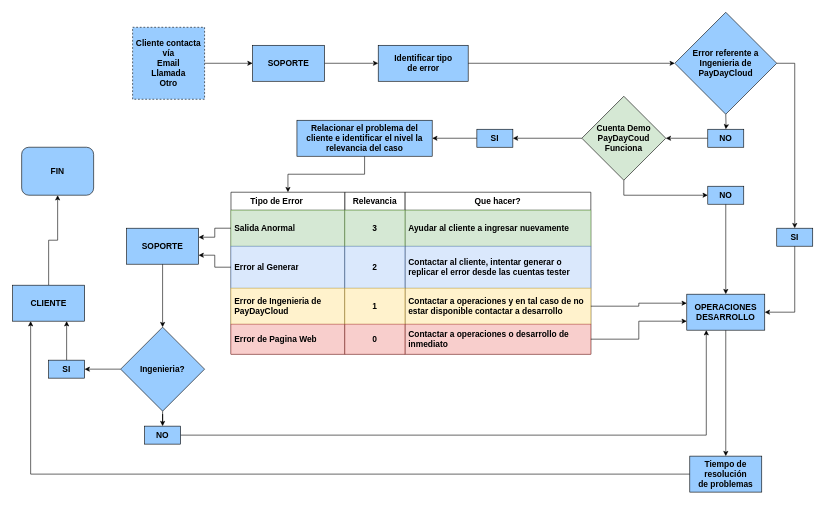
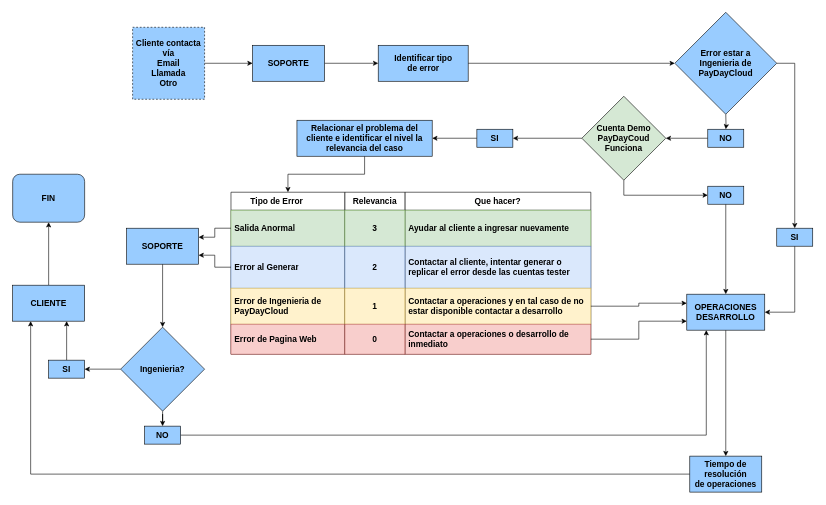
(726, 63) -> (726, 63)
(57, 171) -> (48, 198)
(726, 474) -> (726, 474)
